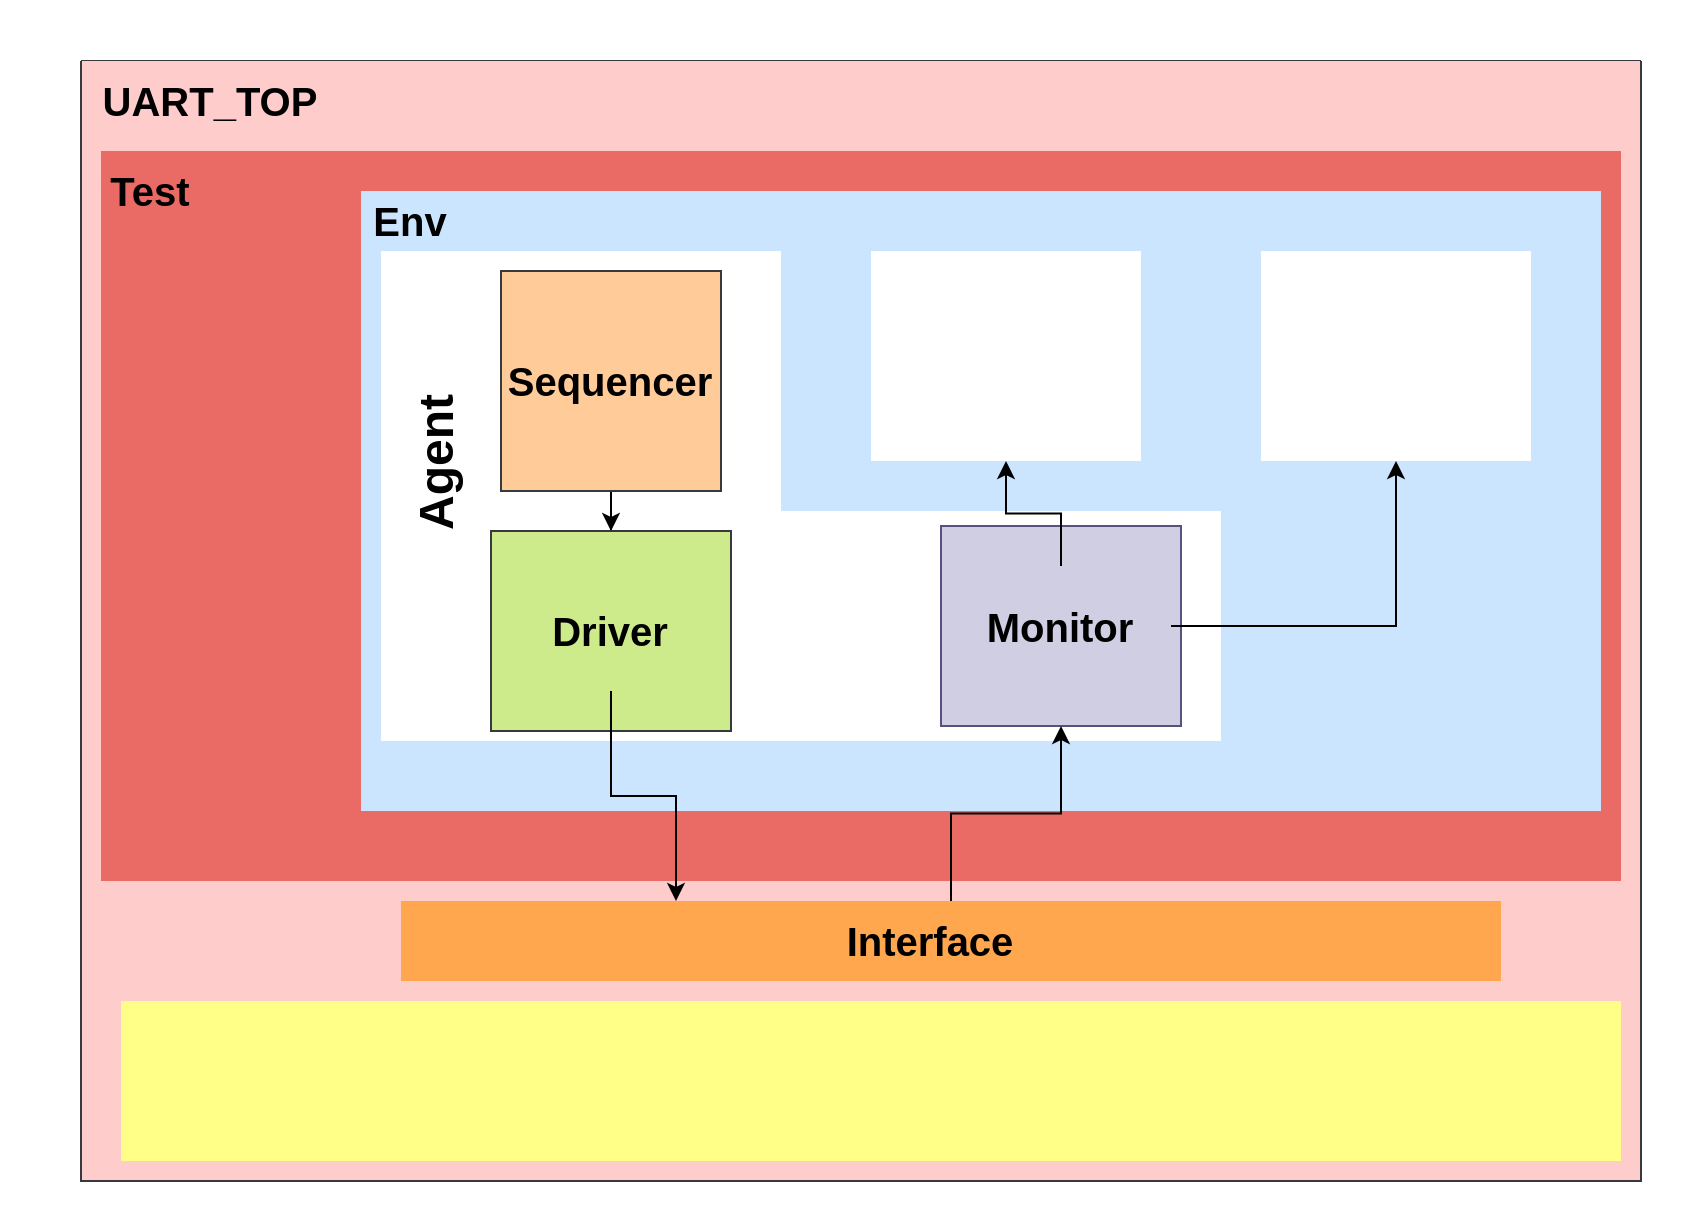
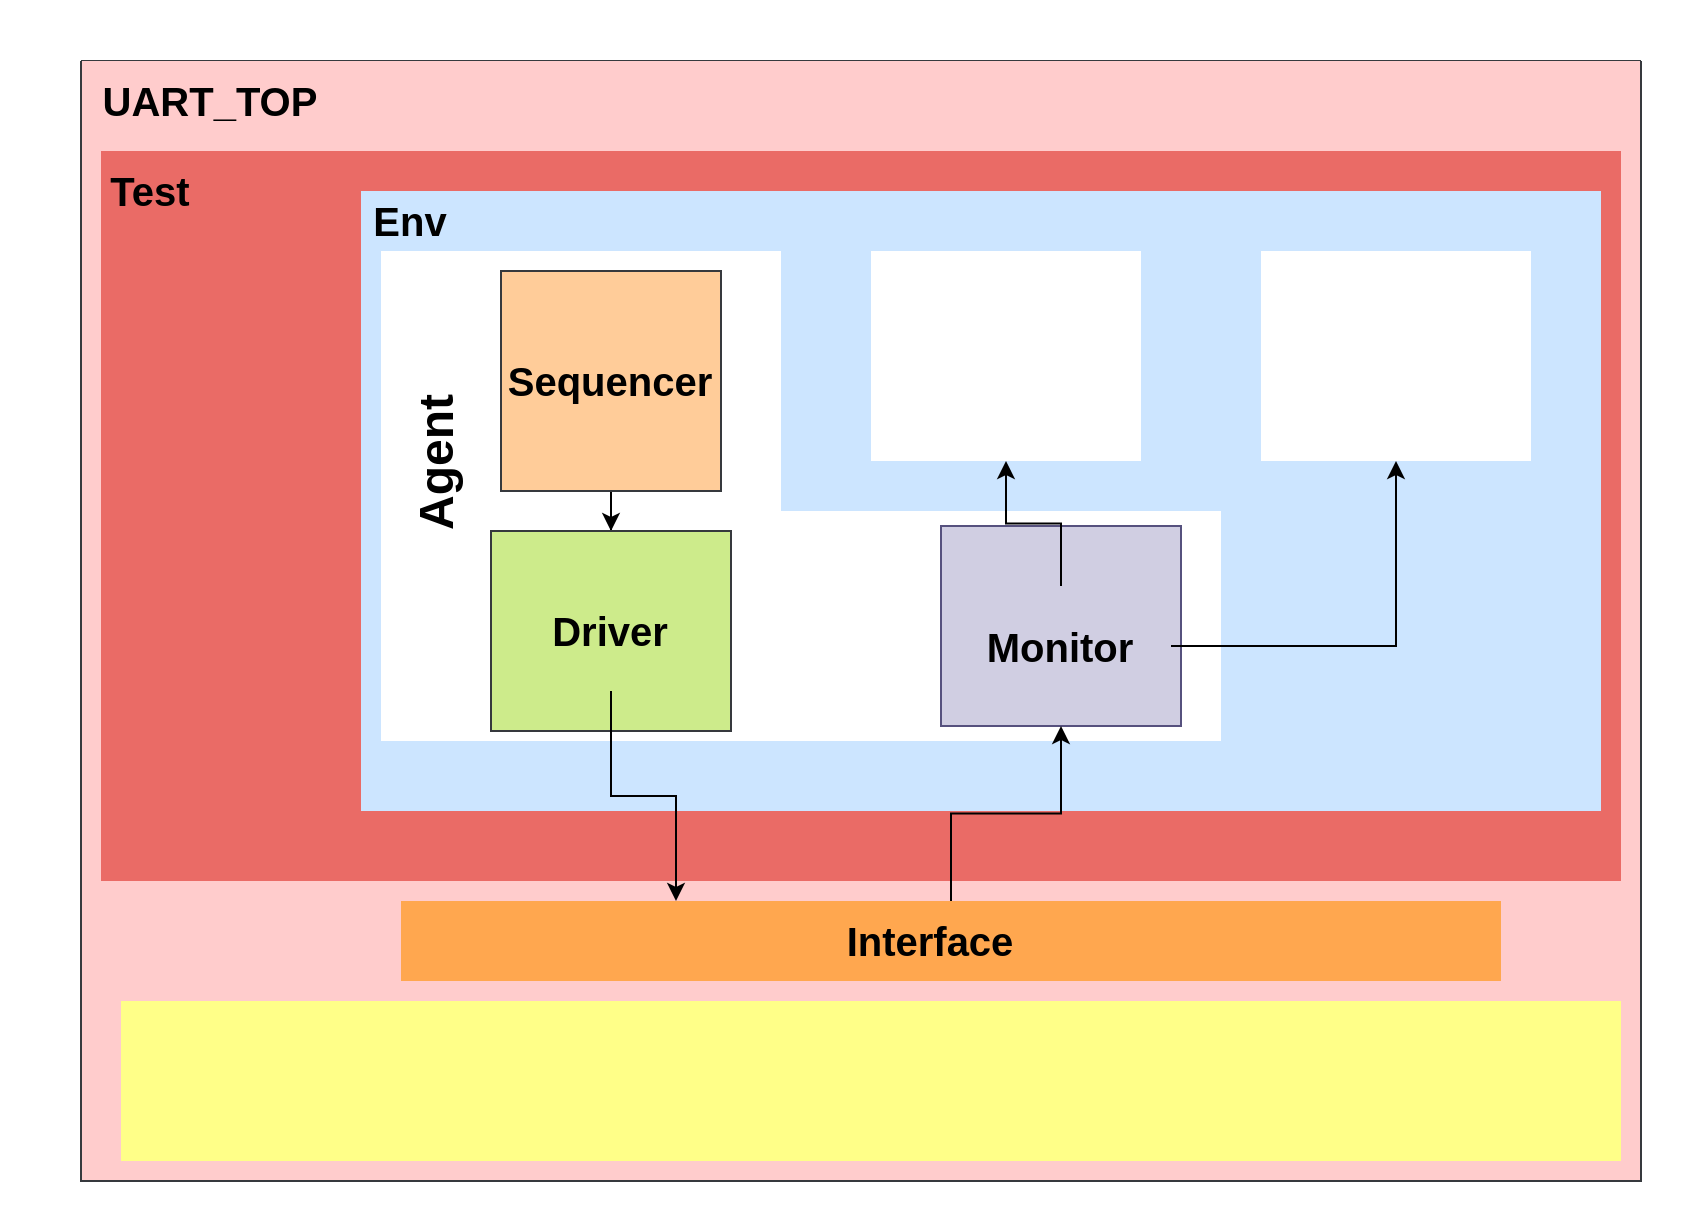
(1061, 626) -> (1061, 646)
